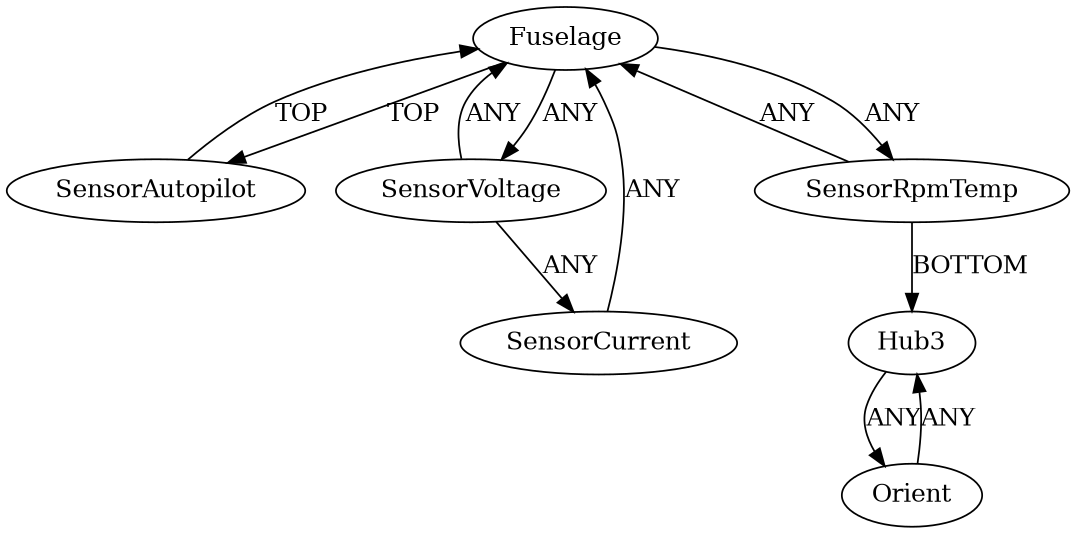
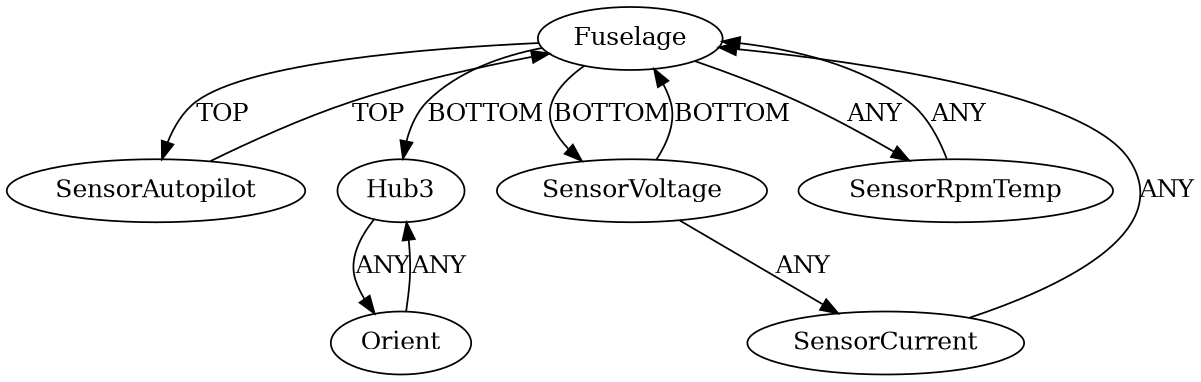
(493, 115) -> (733, 115)
(570, 115) -> (612, 115)
(912, 258) -> (442, 89)
